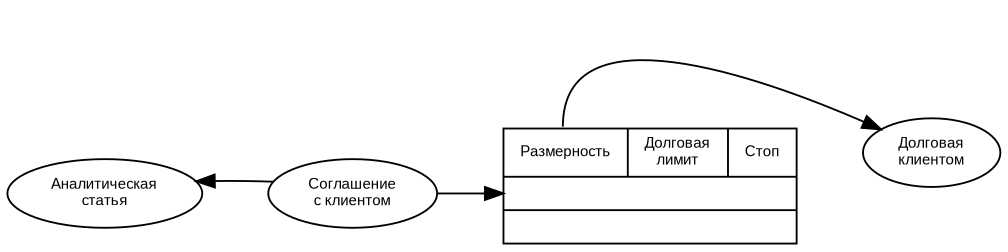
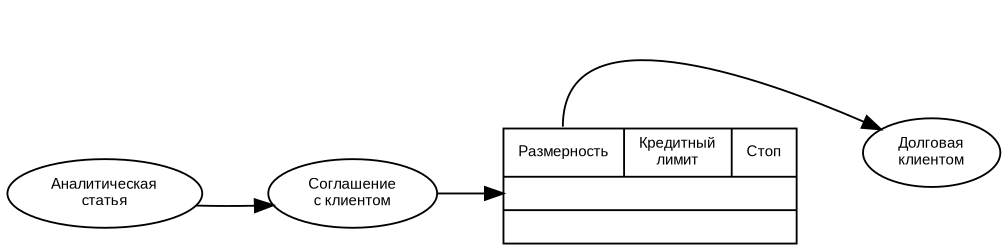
(678, 143) -> (678, 143)
(244, 181) -> (225, 206)
